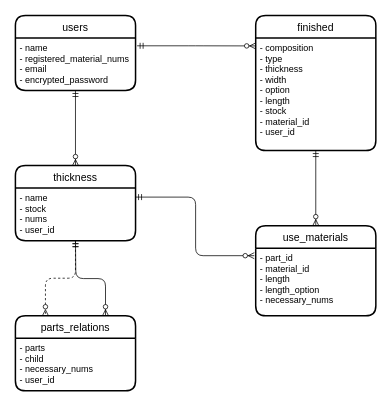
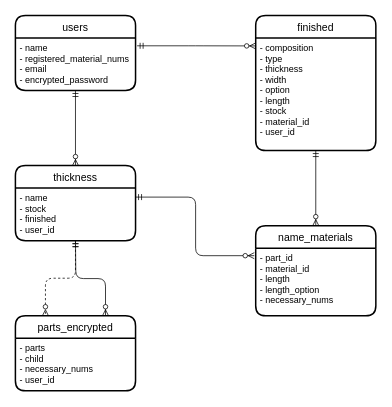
(33, 198) -> (33, 198)
(315, 237) -> (315, 237)
(75, 327) -> (75, 327)
